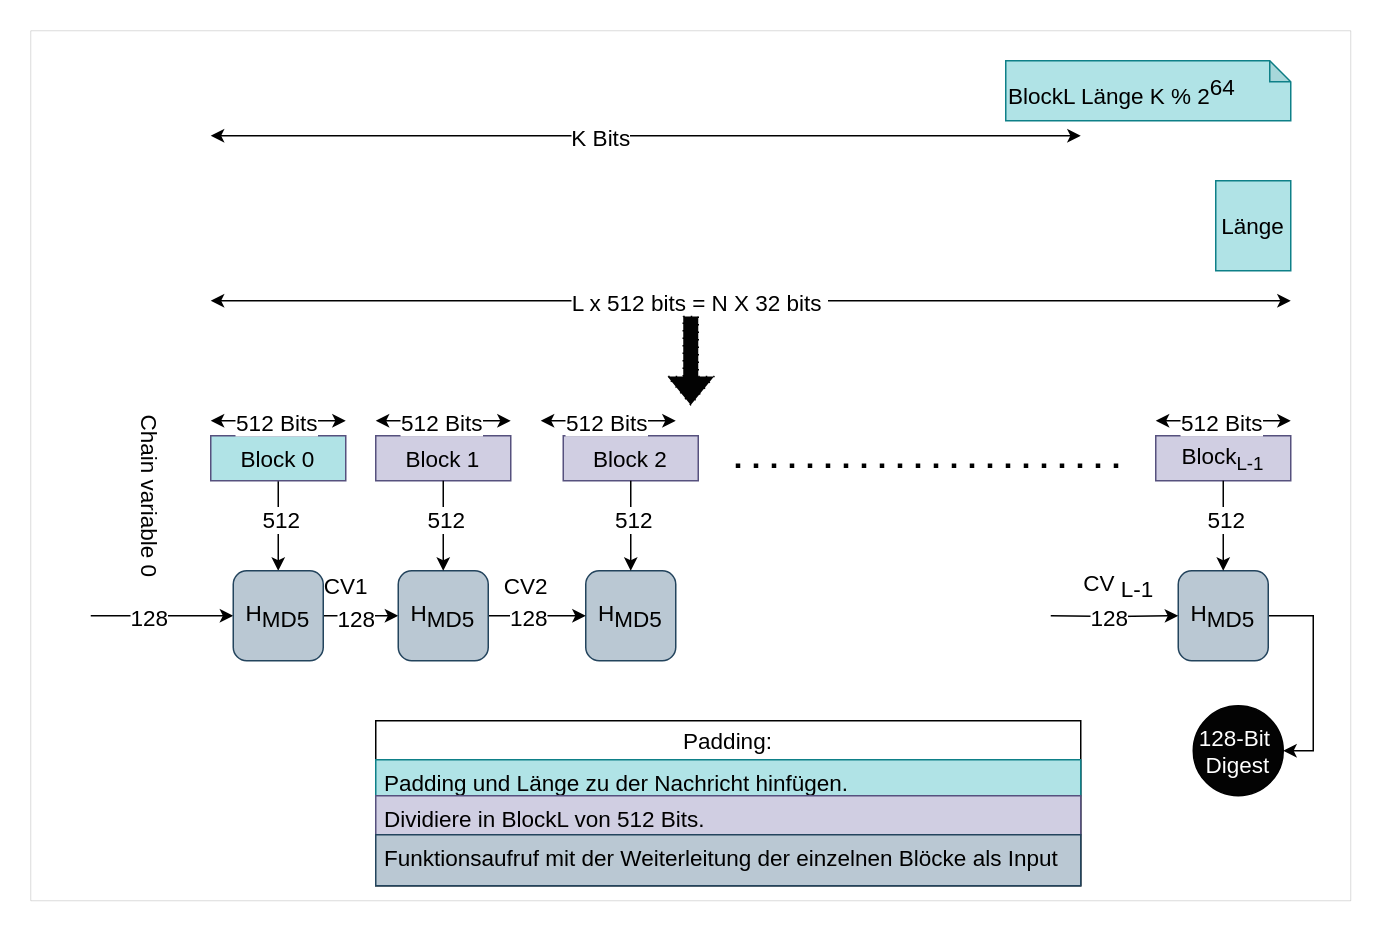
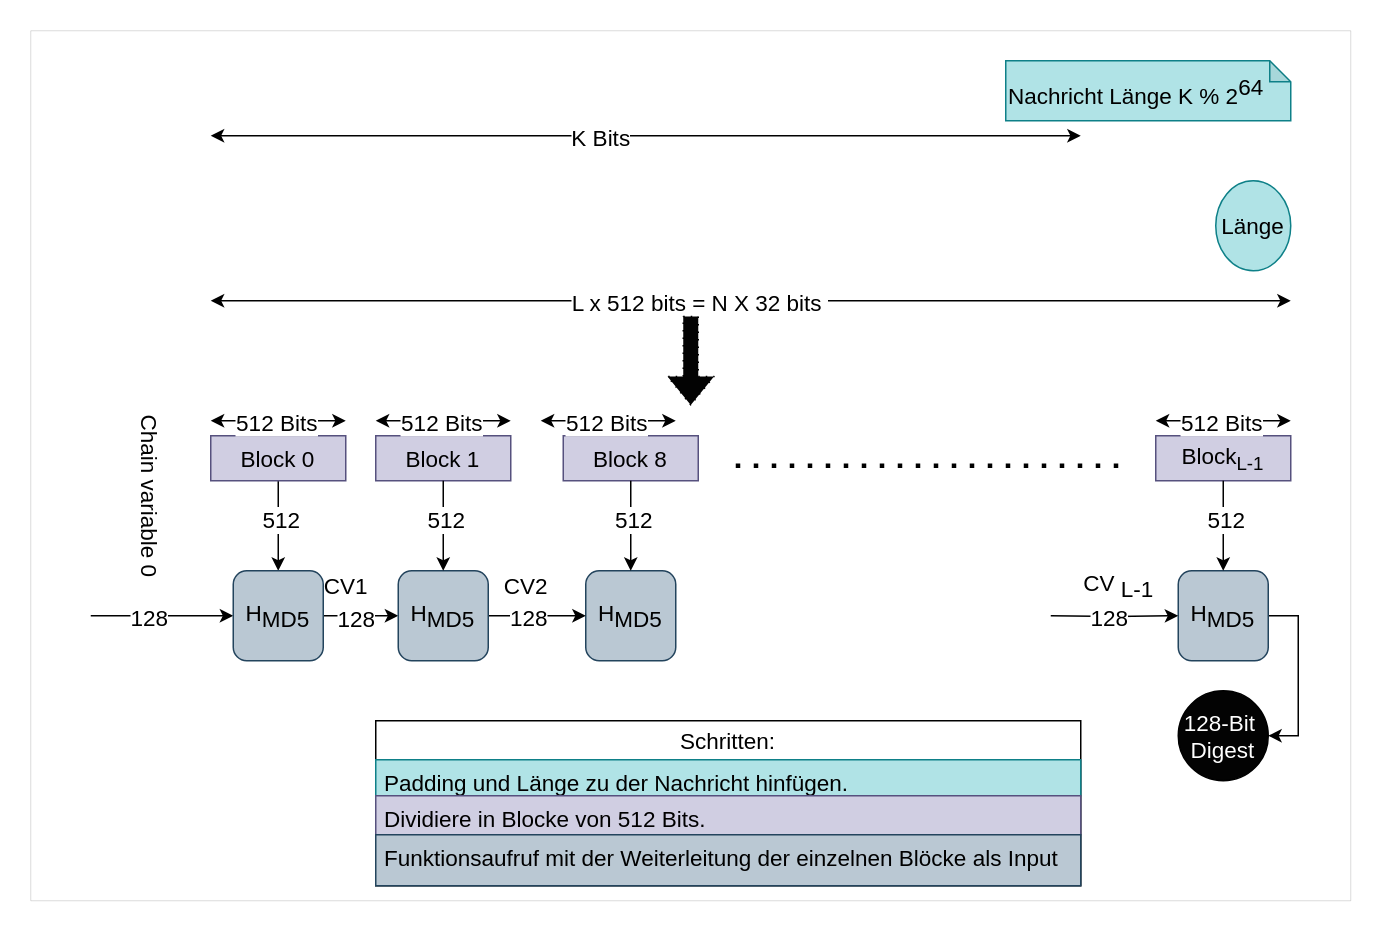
(1120, 91) -> (1139, 91)
(1253, 226) -> (1253, 226)
(278, 458) -> (278, 458)
(631, 458) -> (631, 458)
(728, 742) -> (728, 742)
(1238, 751) -> (1223, 736)
(557, 819) -> (557, 819)
